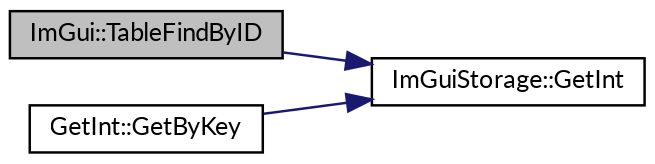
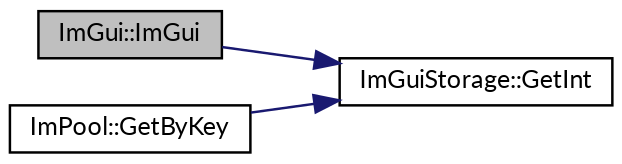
(146, 35) -> (130, 35)
(146, 129) -> (130, 129)
